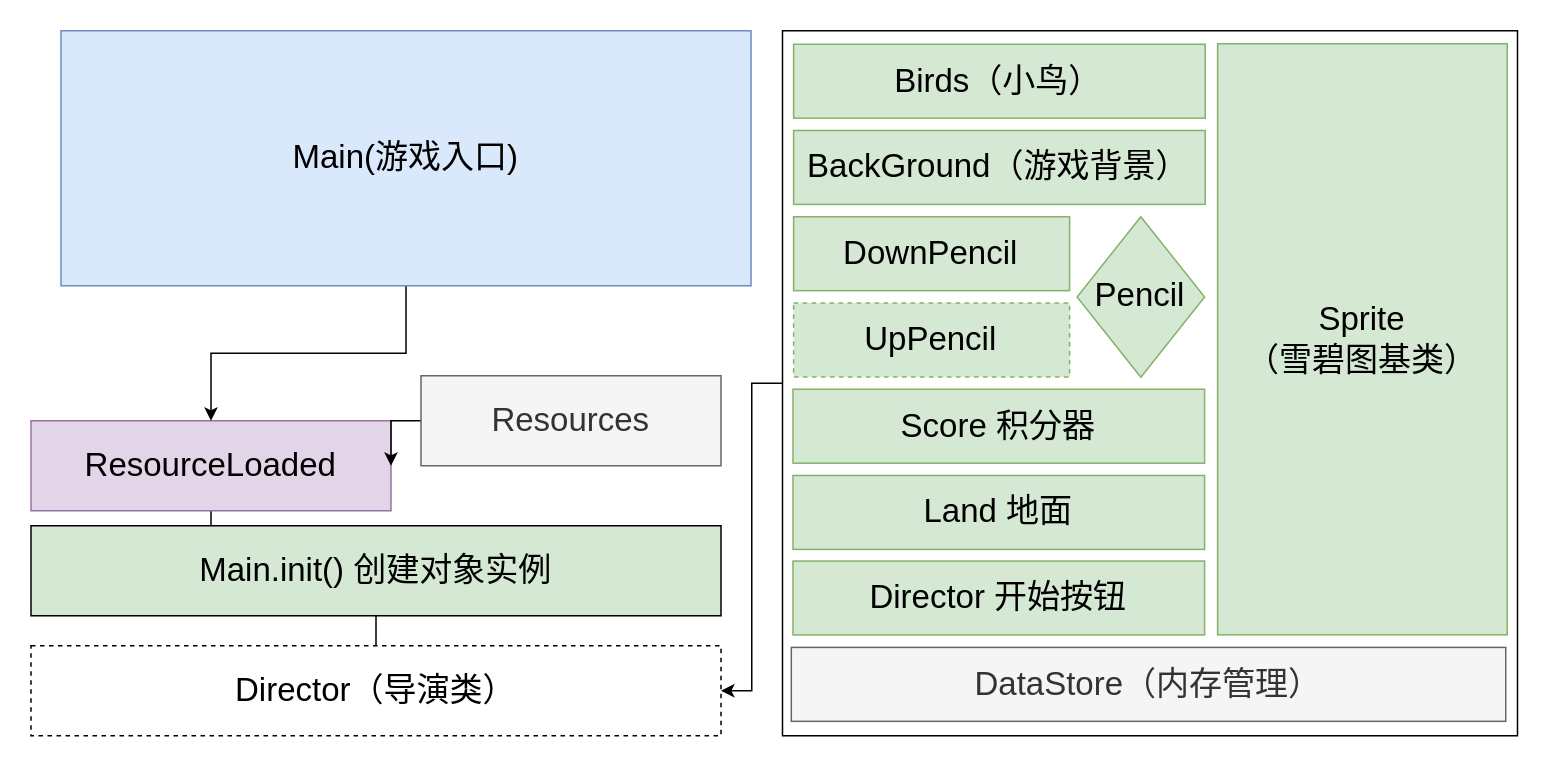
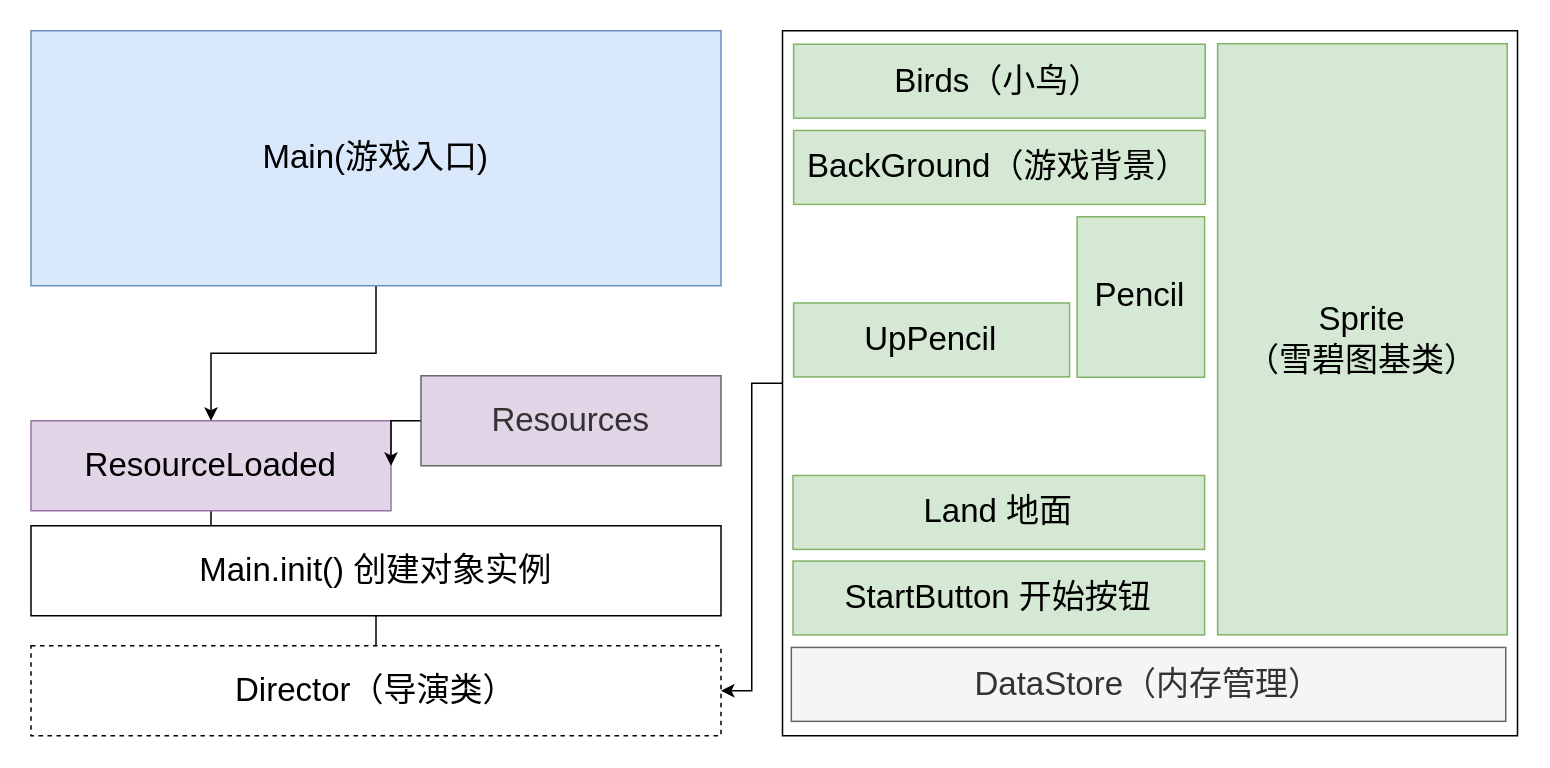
(406, 158) -> (376, 158)
(931, 254) -> none
(1141, 297) -> (1141, 297)
(931, 340) -> (931, 340)
(571, 421) -> (571, 421)
(999, 426) -> none
(376, 571) -> (376, 571)
(998, 598) -> (998, 598)
